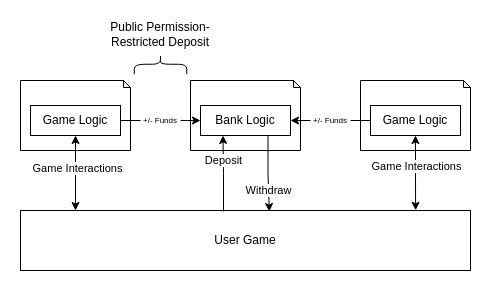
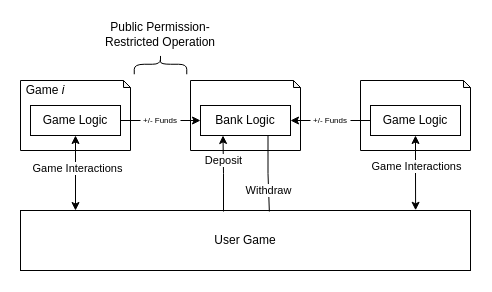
(161, 35) -> (161, 35)
none -> (46, 91)
(269, 203) -> (269, 206)
